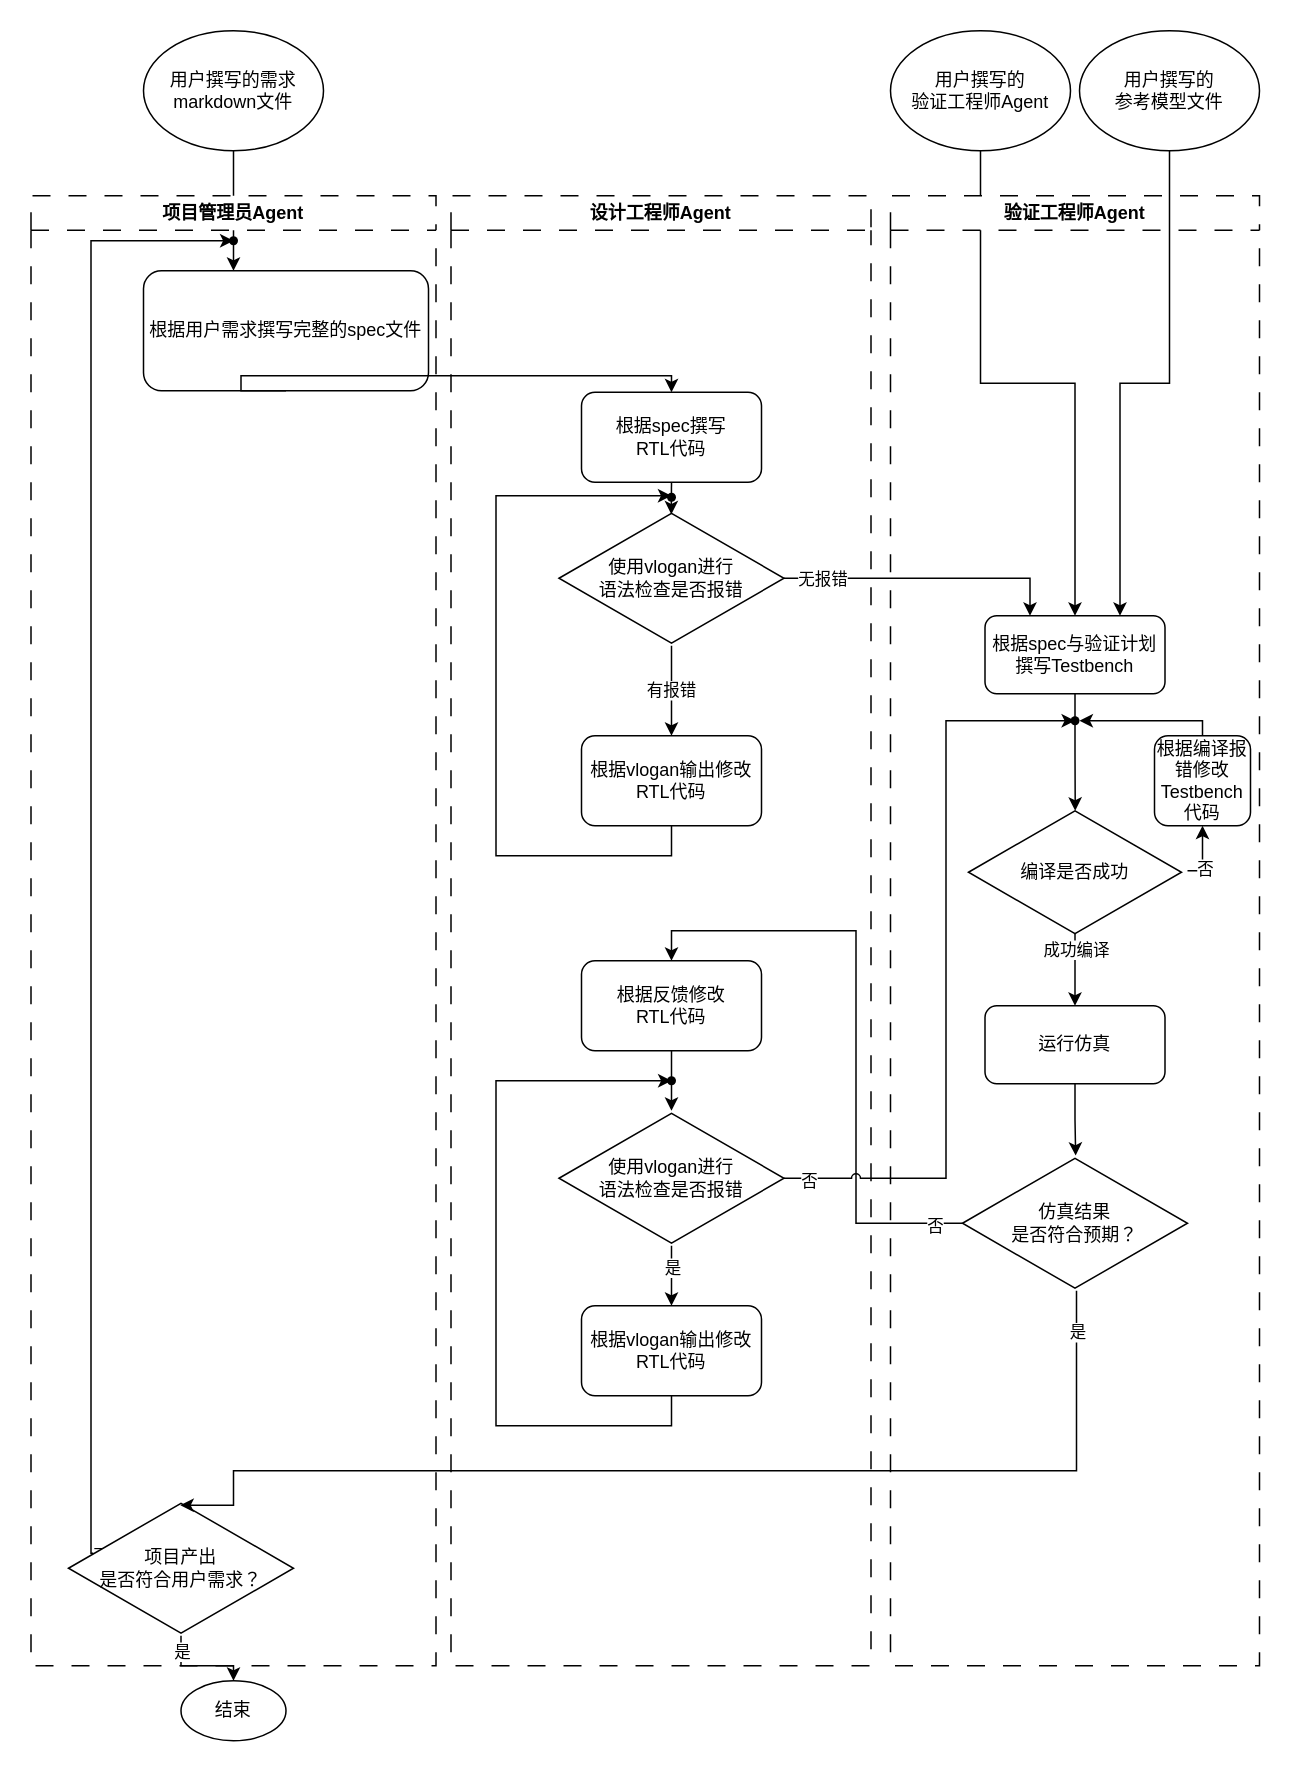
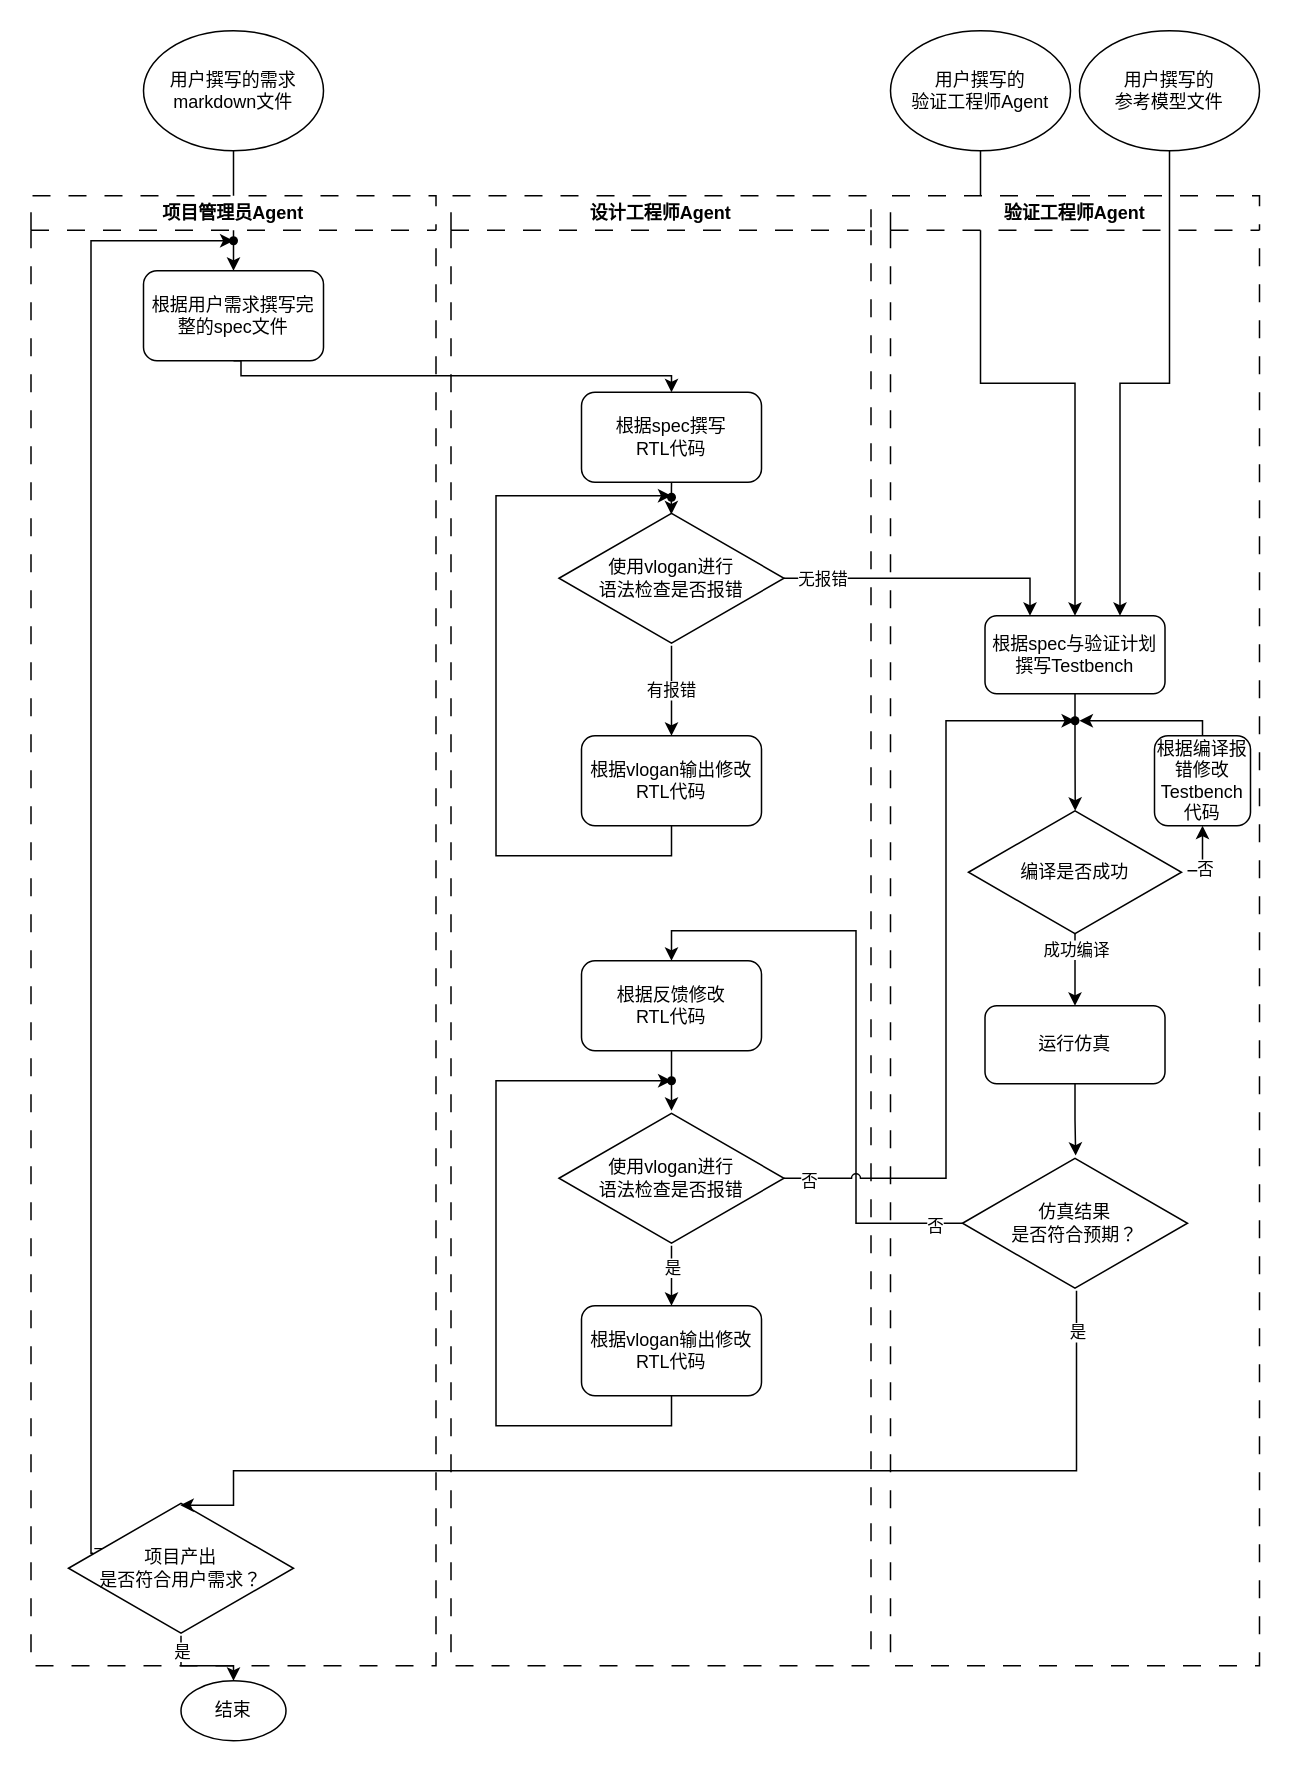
(286, 331) -> (233, 316)
